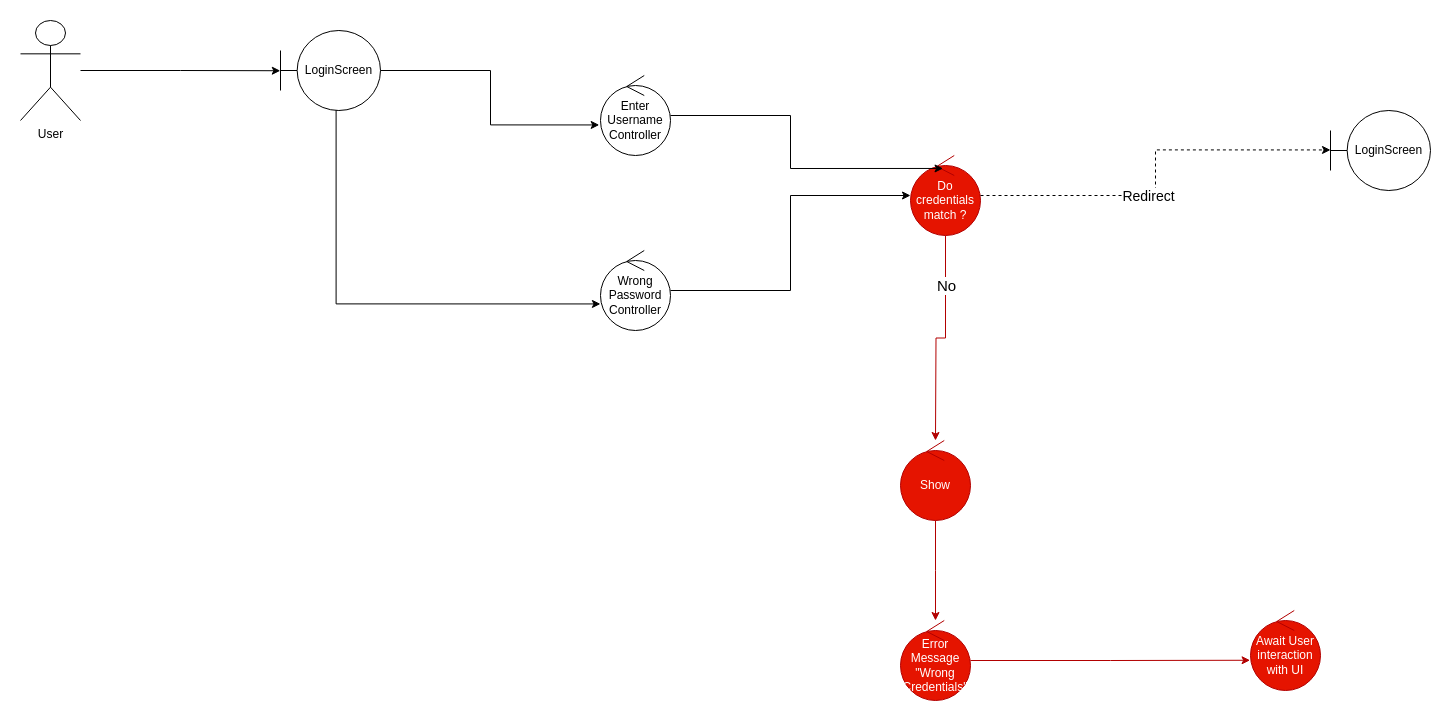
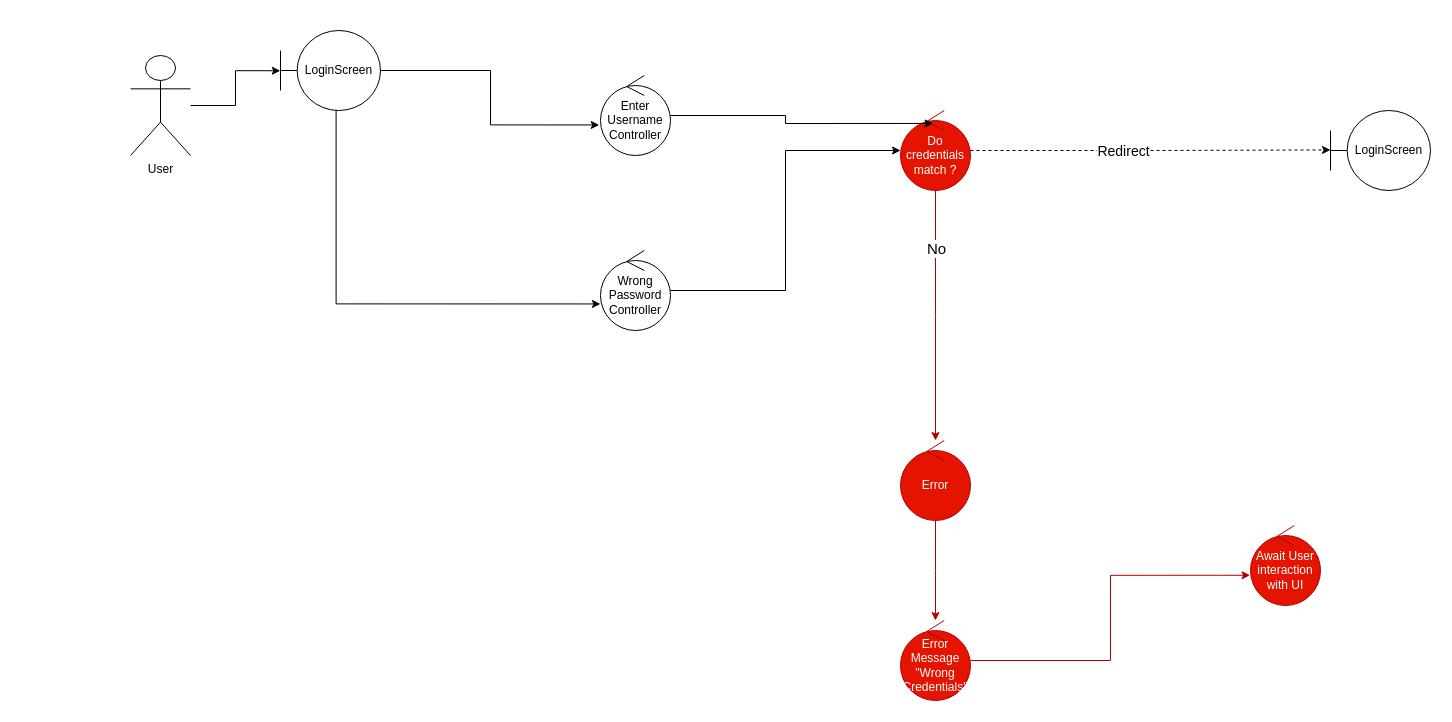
(51, 71) -> (161, 106)
(946, 196) -> (936, 151)
(936, 486) -> (936, 486)
(1286, 651) -> (1286, 566)
